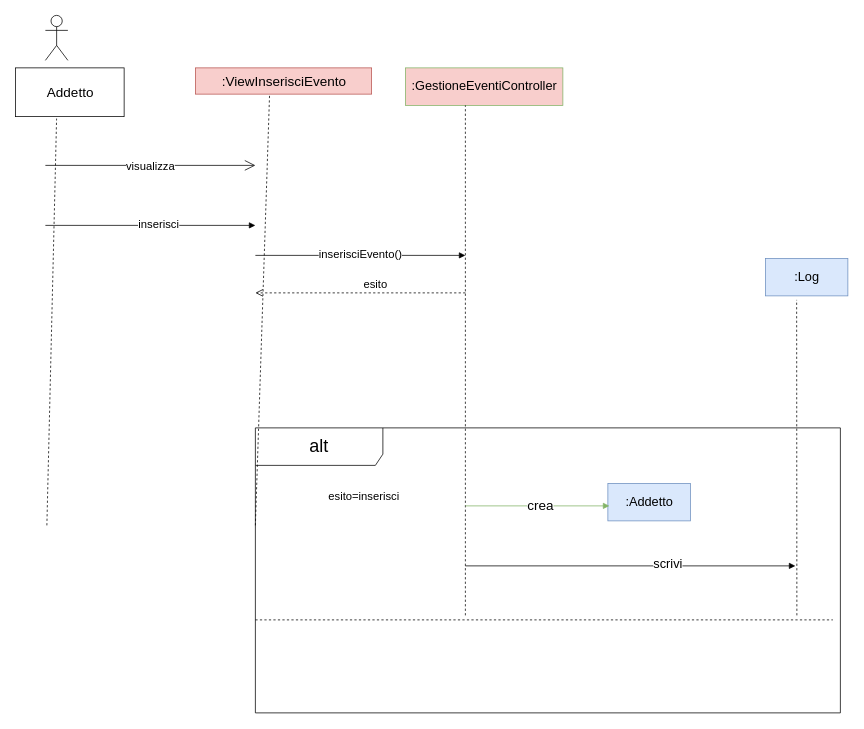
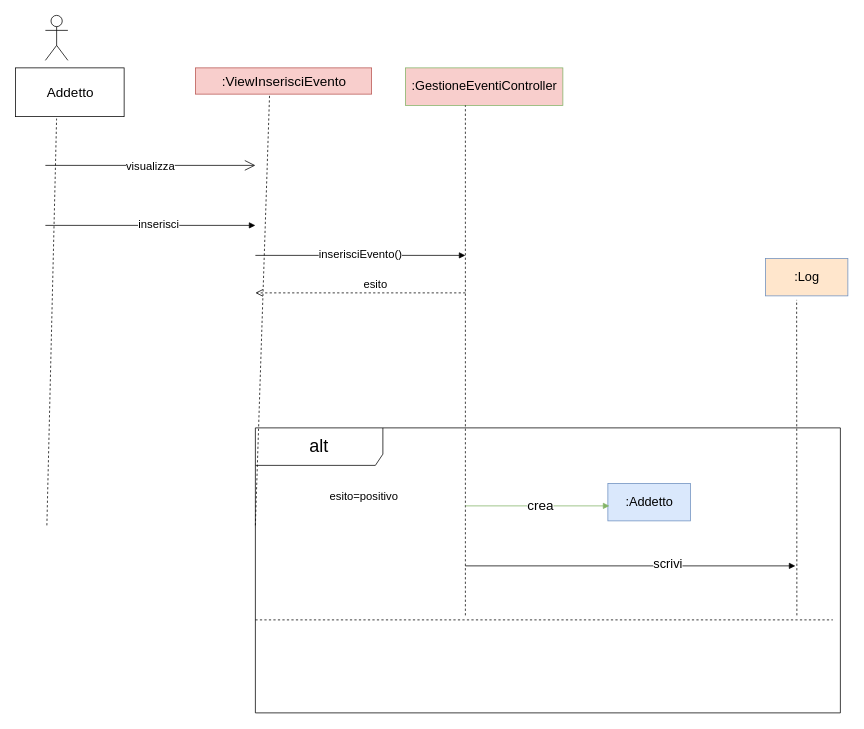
(807, 277) -> (807, 277)
(364, 495) -> (364, 495)
